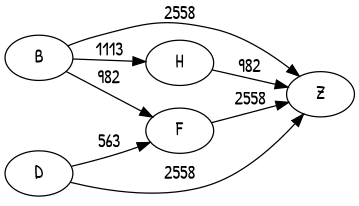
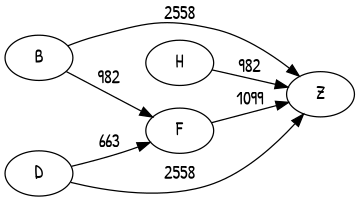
(103, 60) -> none
(250, 100) -> (250, 100)
(109, 143) -> (109, 143)
